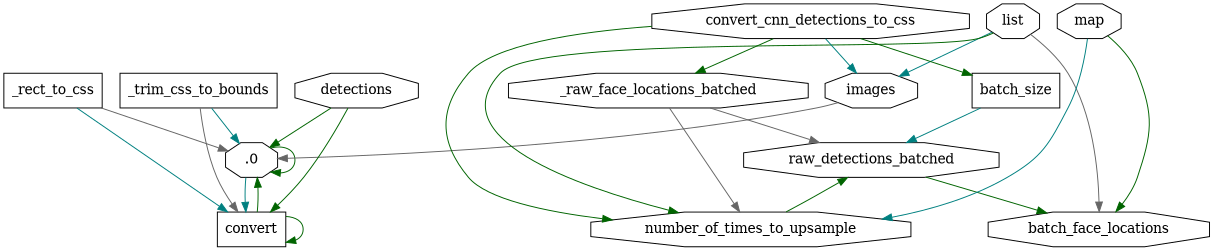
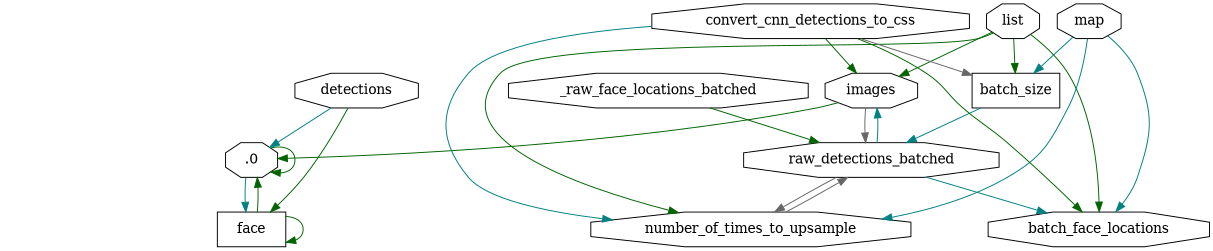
none -> (1014, 51)
none -> (1058, 51)
(838, 52) -> (838, 52)
(950, 52) -> (950, 52)
(739, 54) -> (976, 119)
(912, 55) -> (912, 55)
(53, 91) -> none
(199, 91) -> none
(451, 101) -> (451, 101)
(1084, 109) -> (1084, 109)
(1149, 117) -> (1149, 117)
none -> (865, 121)
(760, 124) -> (760, 124)
(305, 125) -> (305, 125)
none -> (878, 130)
(564, 142) -> (564, 142)
(702, 156) -> (810, 192)
(987, 195) -> (987, 195)
(813, 197) -> (813, 197)
(252, 229) -> (252, 229)
